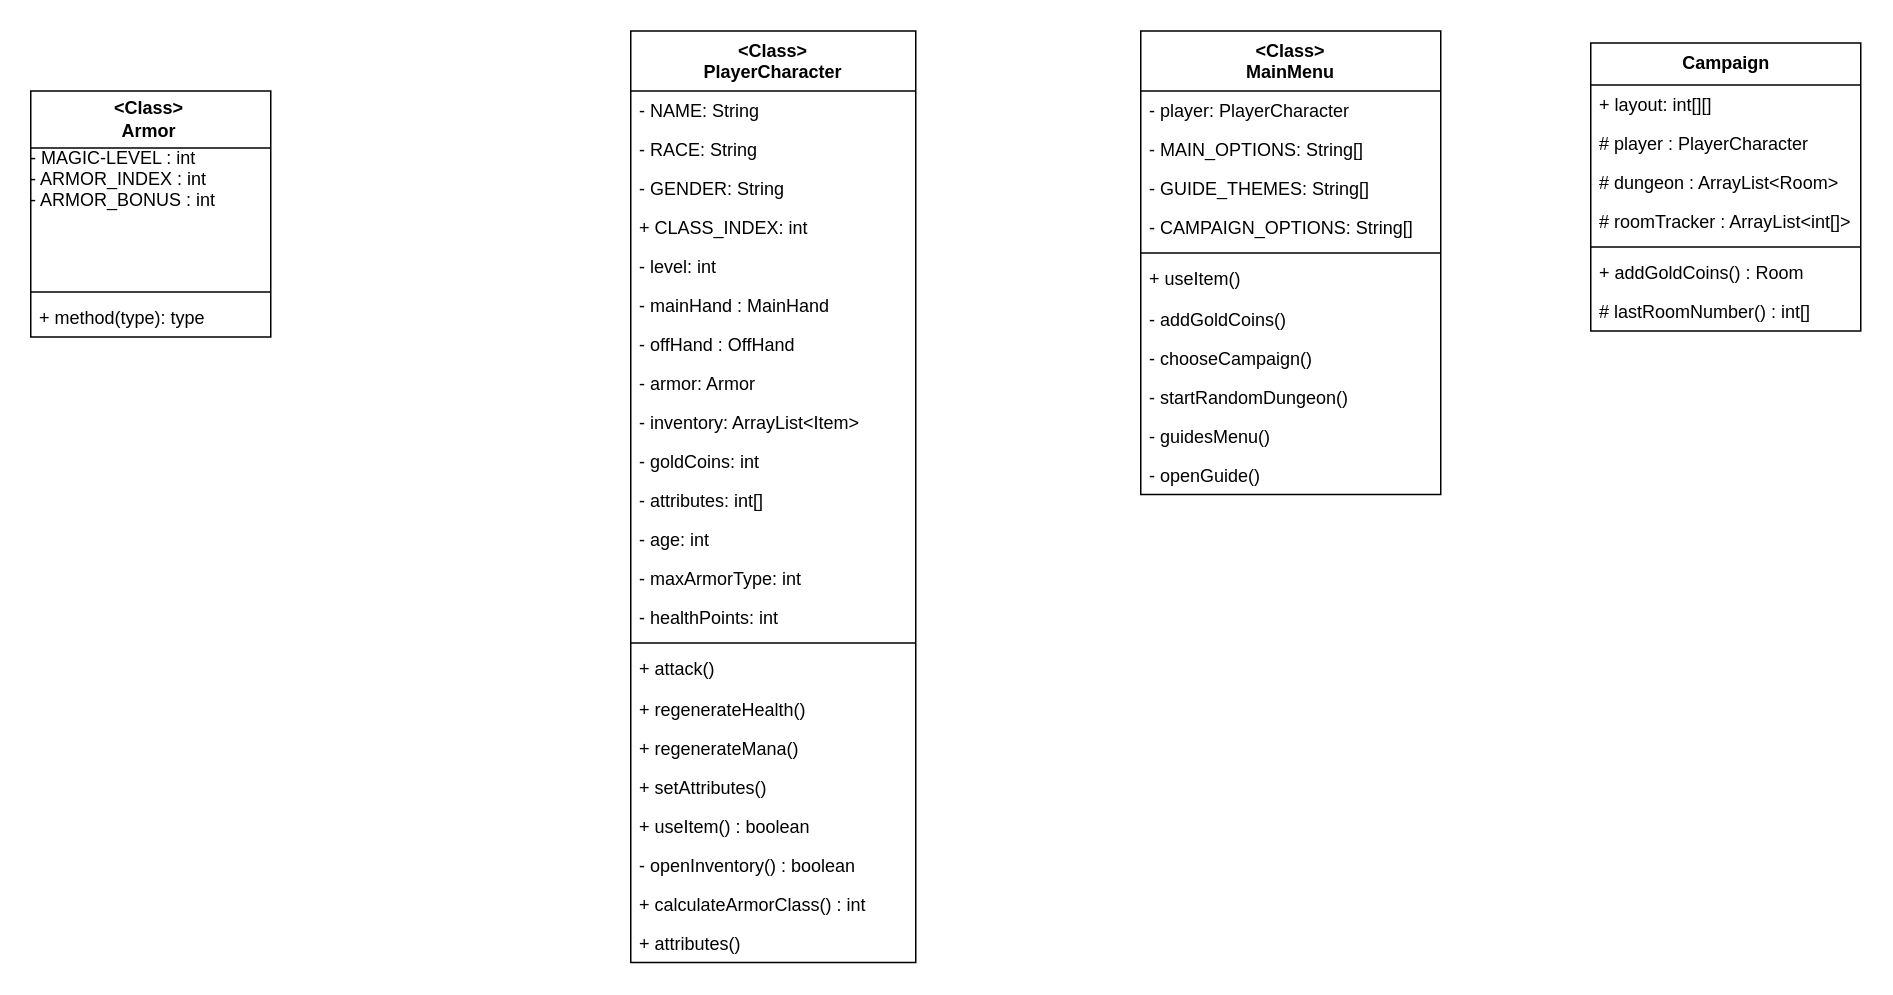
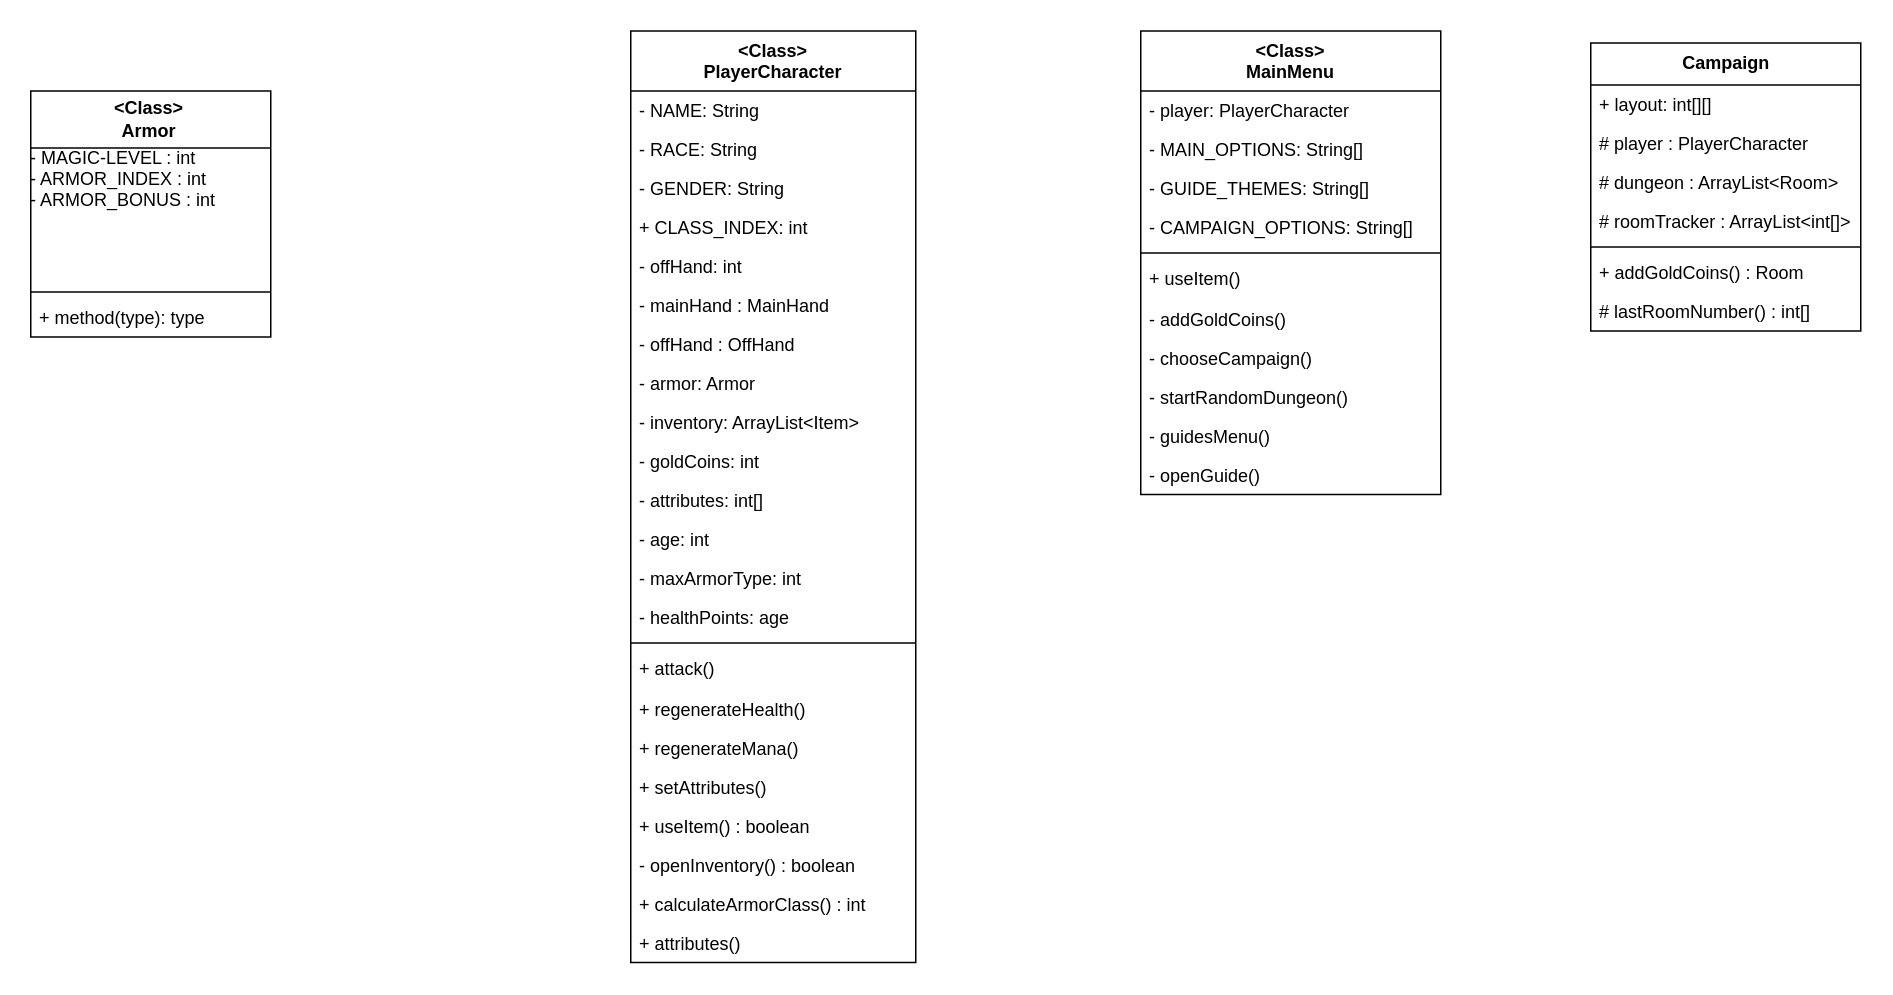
(685, 267) -> (700, 267)
(721, 618) -> (723, 618)
